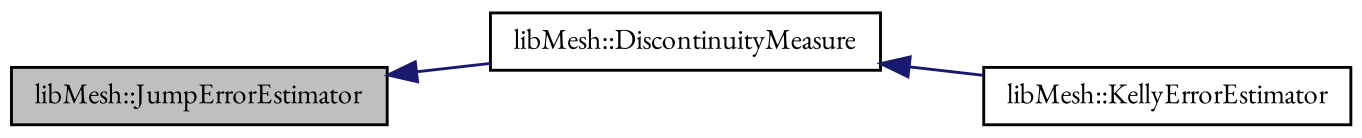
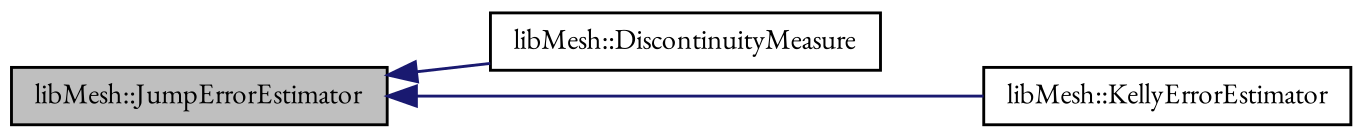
(946, 71) -> (700, 96)
